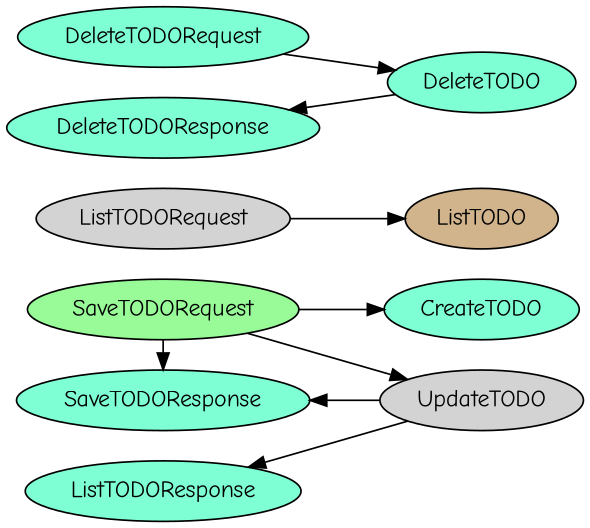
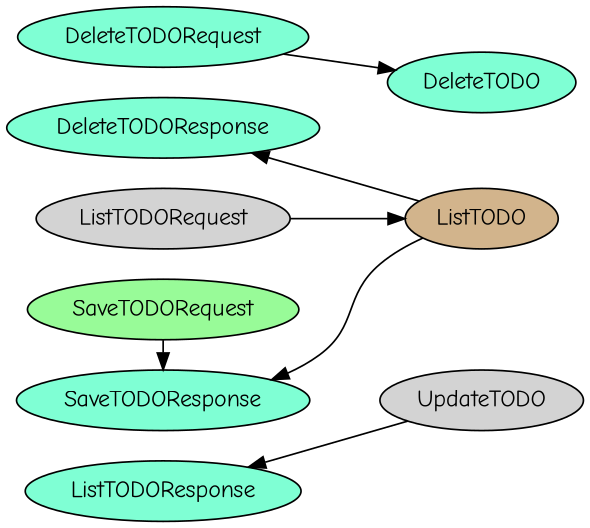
(351, 101) -> (344, 179)
(482, 309) -> none
(319, 354) -> none
(353, 400) -> (353, 304)
